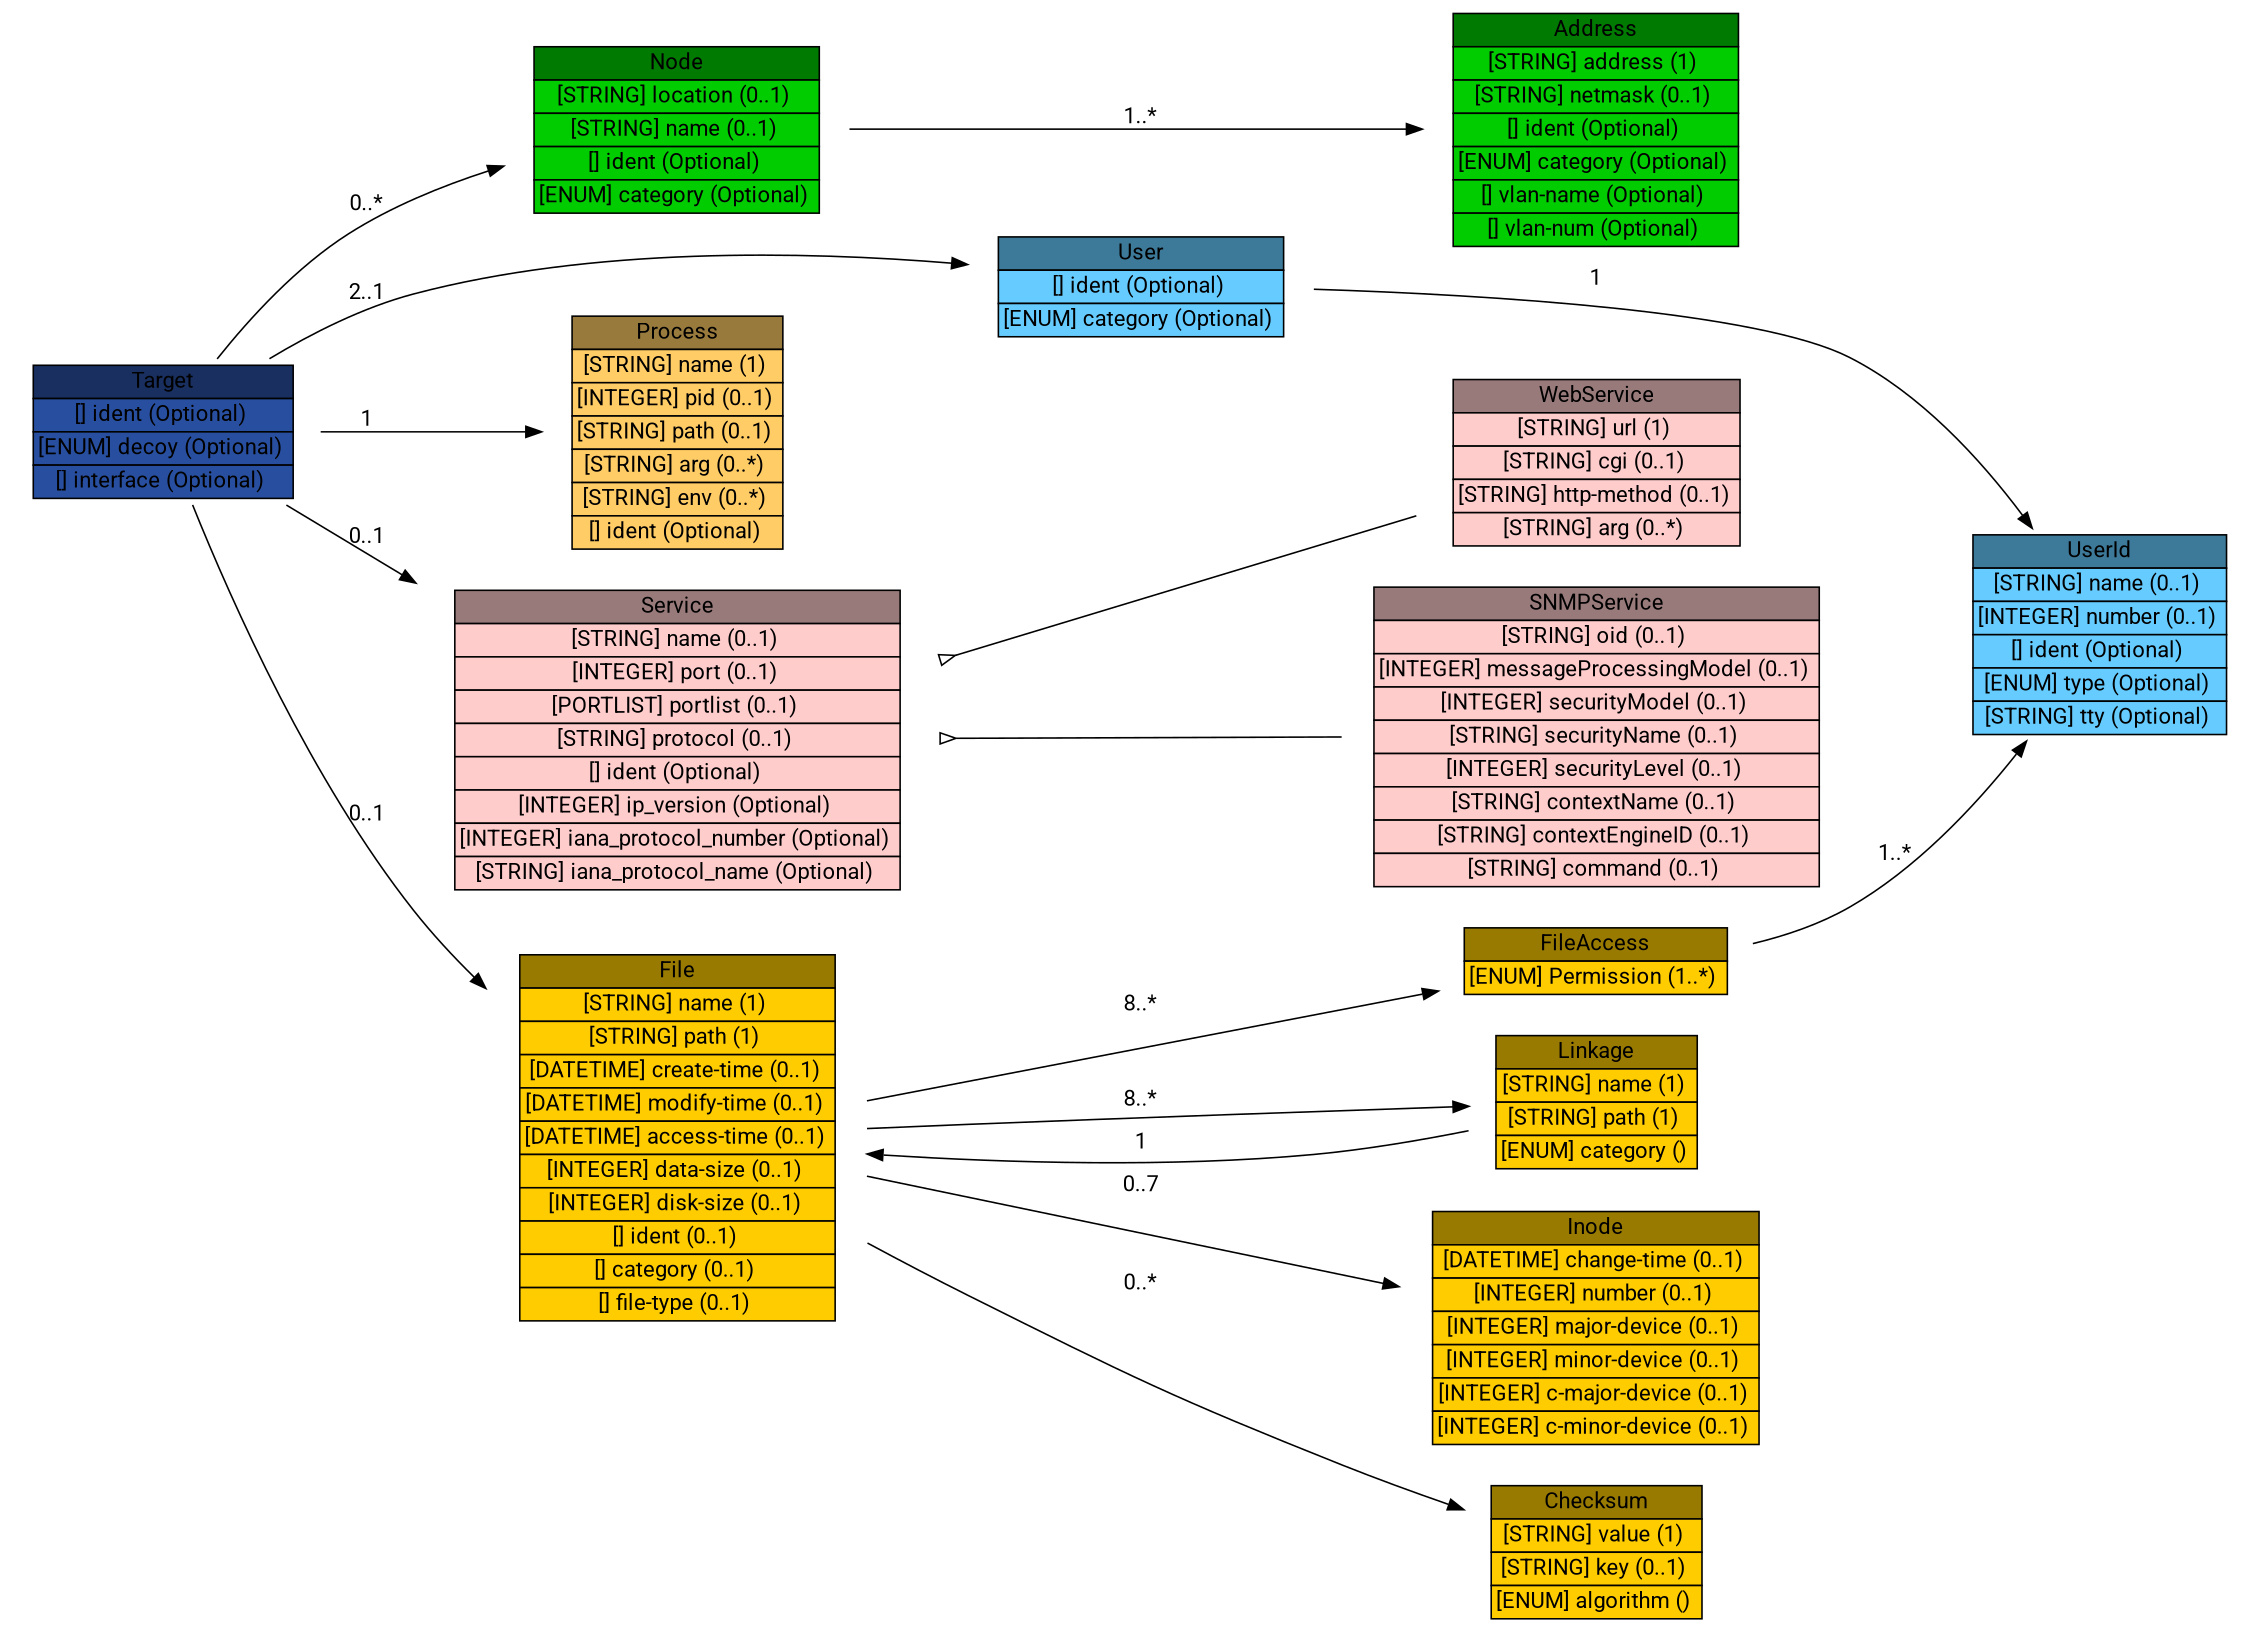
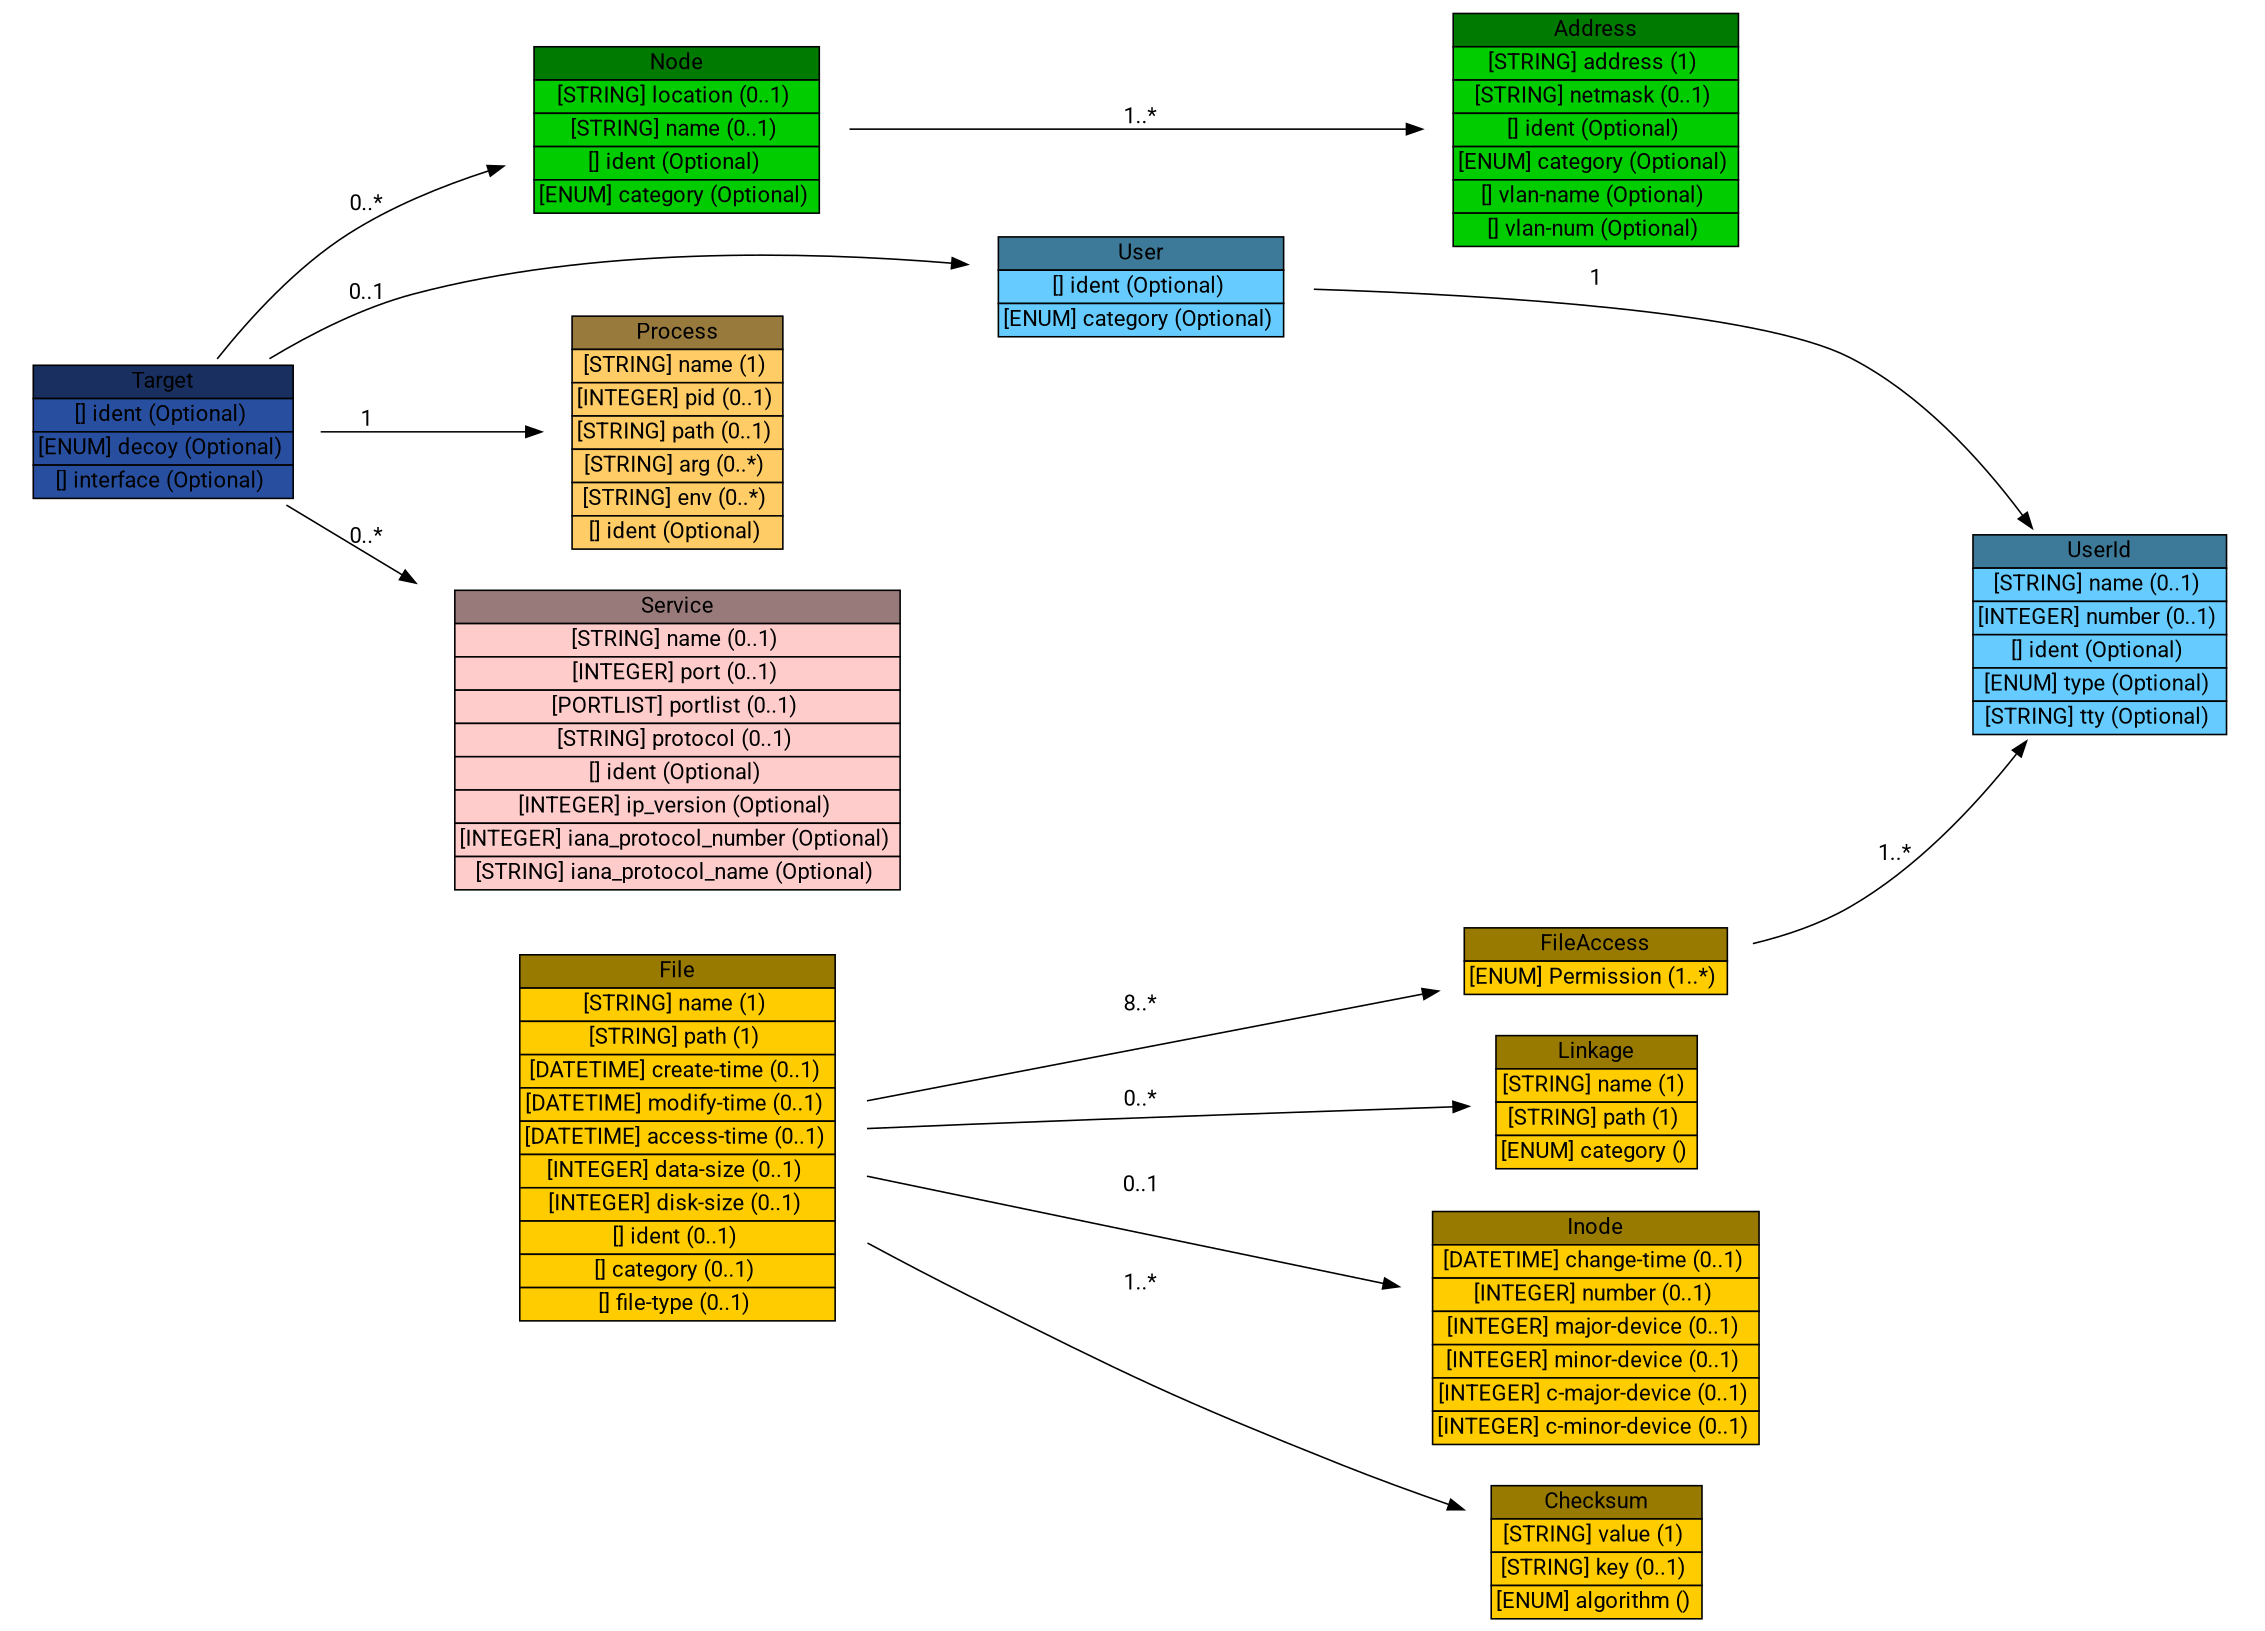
(367, 293) -> (367, 293)
(1596, 462) -> none
(367, 537) -> (367, 537)
(1596, 736) -> none
(311, 755) -> none
(1141, 1100) -> (1141, 1100)
(1177, 1162) -> none
(1141, 1185) -> (1141, 1185)
(1141, 1284) -> (1141, 1284)
